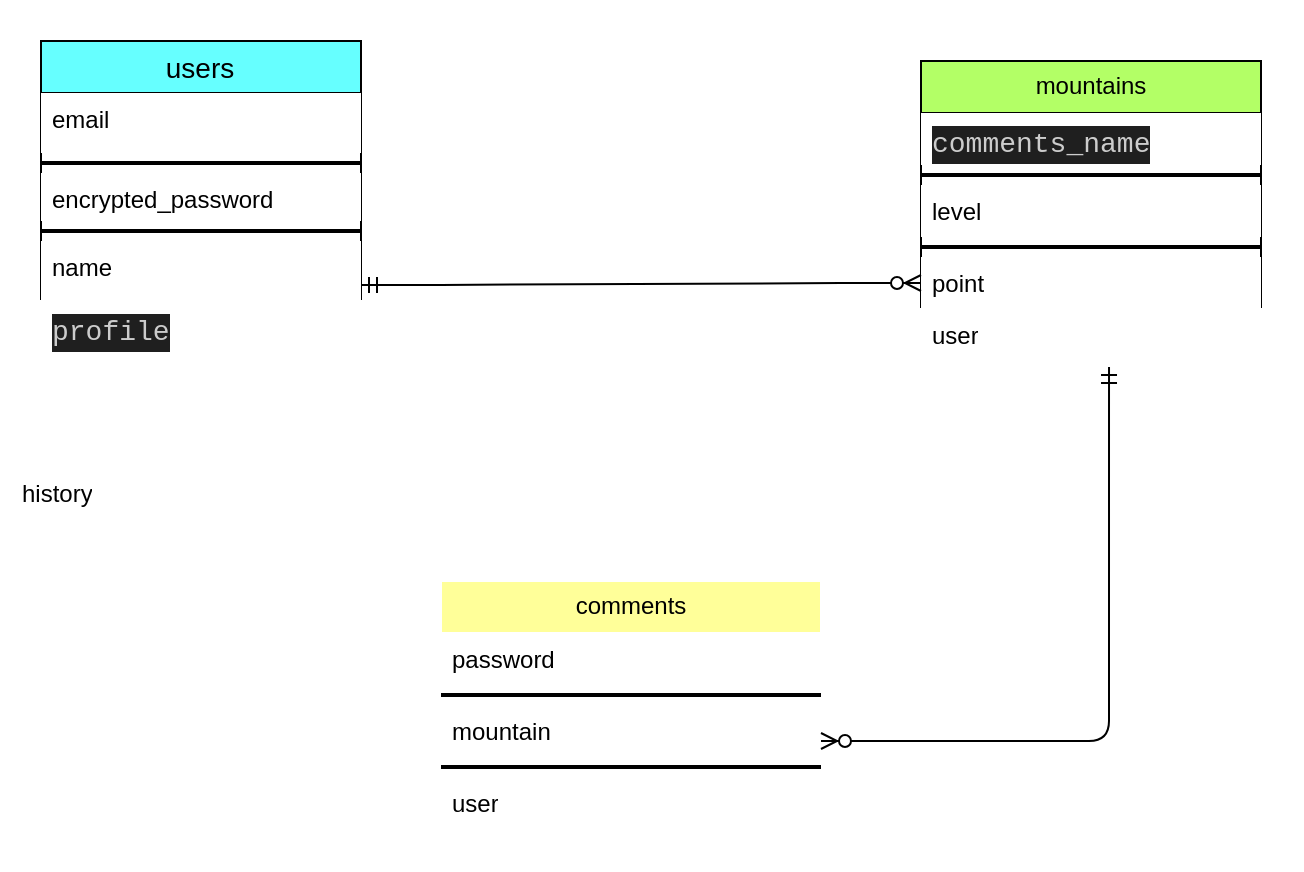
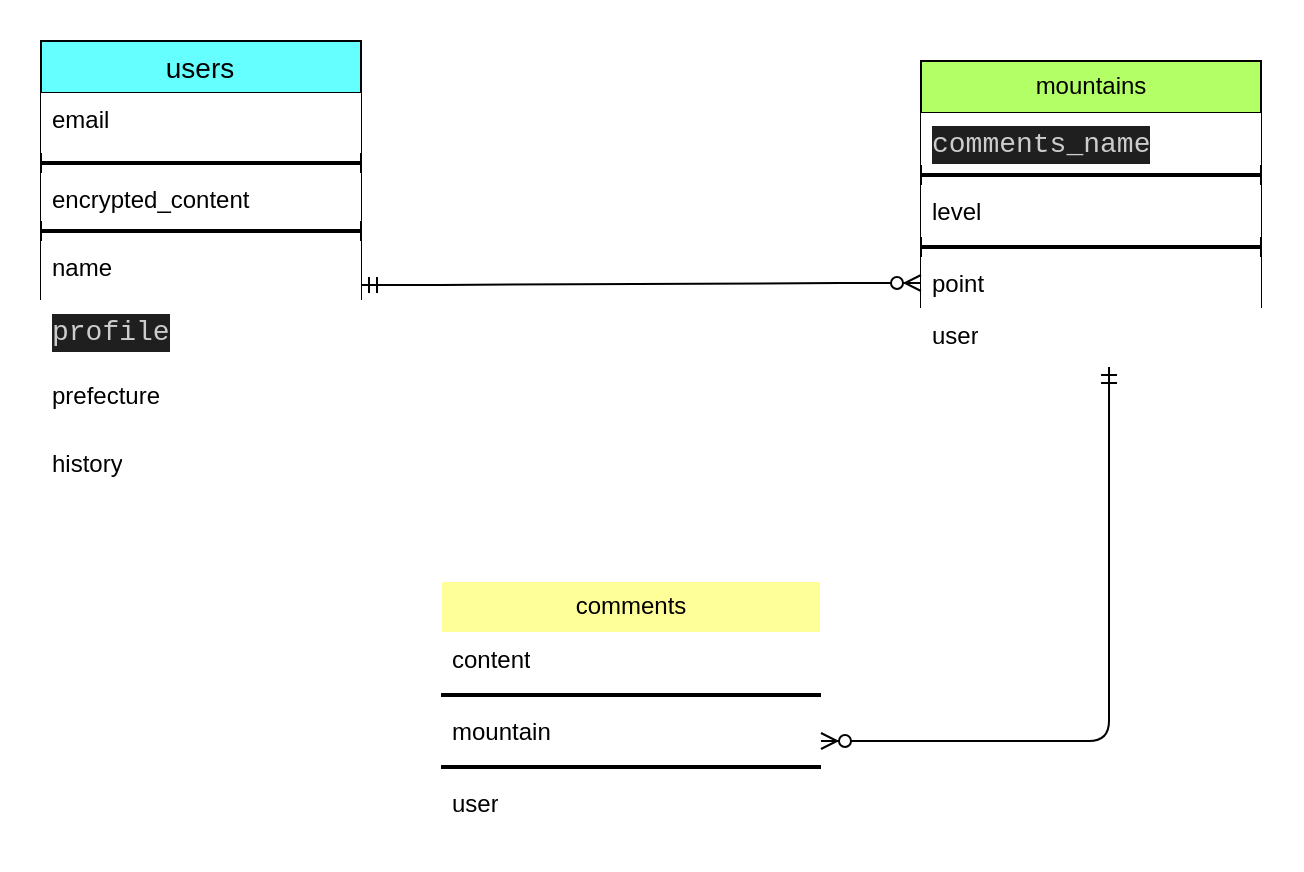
(173, 200) -> (166, 200)
none -> (201, 403)
(171, 501) -> (201, 471)
(507, 661) -> (500, 661)
